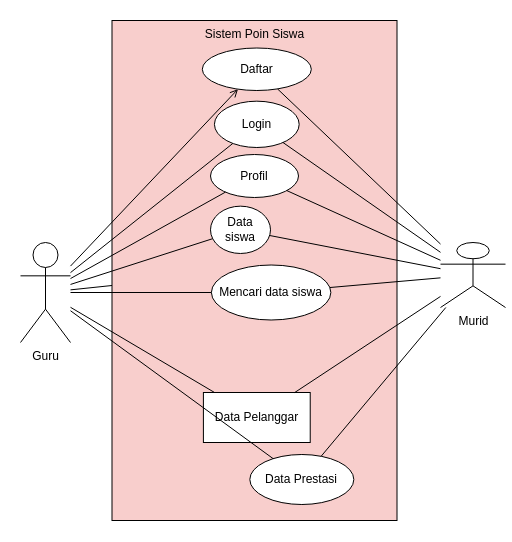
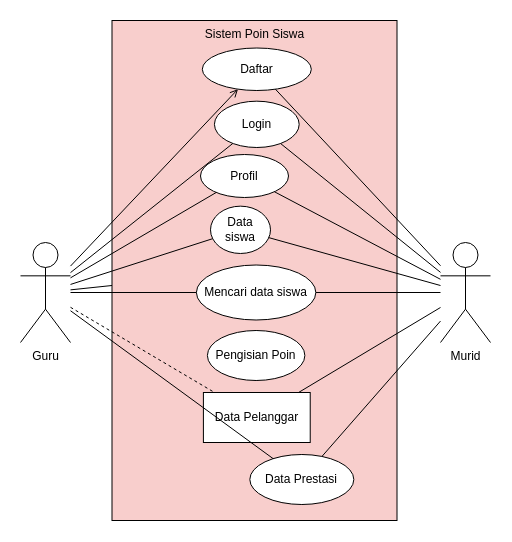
(255, 176) -> (245, 176)
(473, 275) -> (466, 293)
(271, 293) -> (256, 293)
(143, 350) -> (143, 350)
none -> (256, 356)
